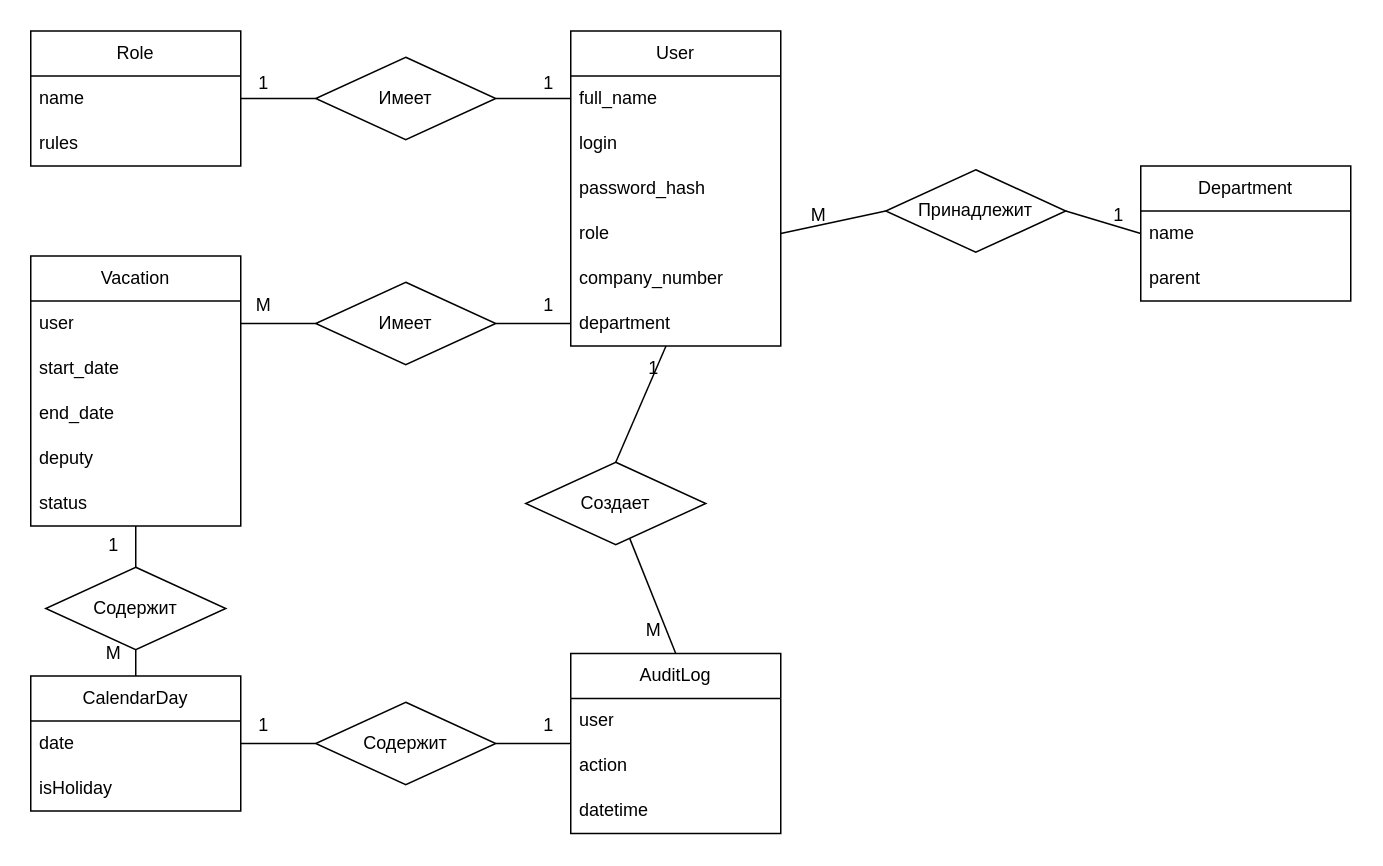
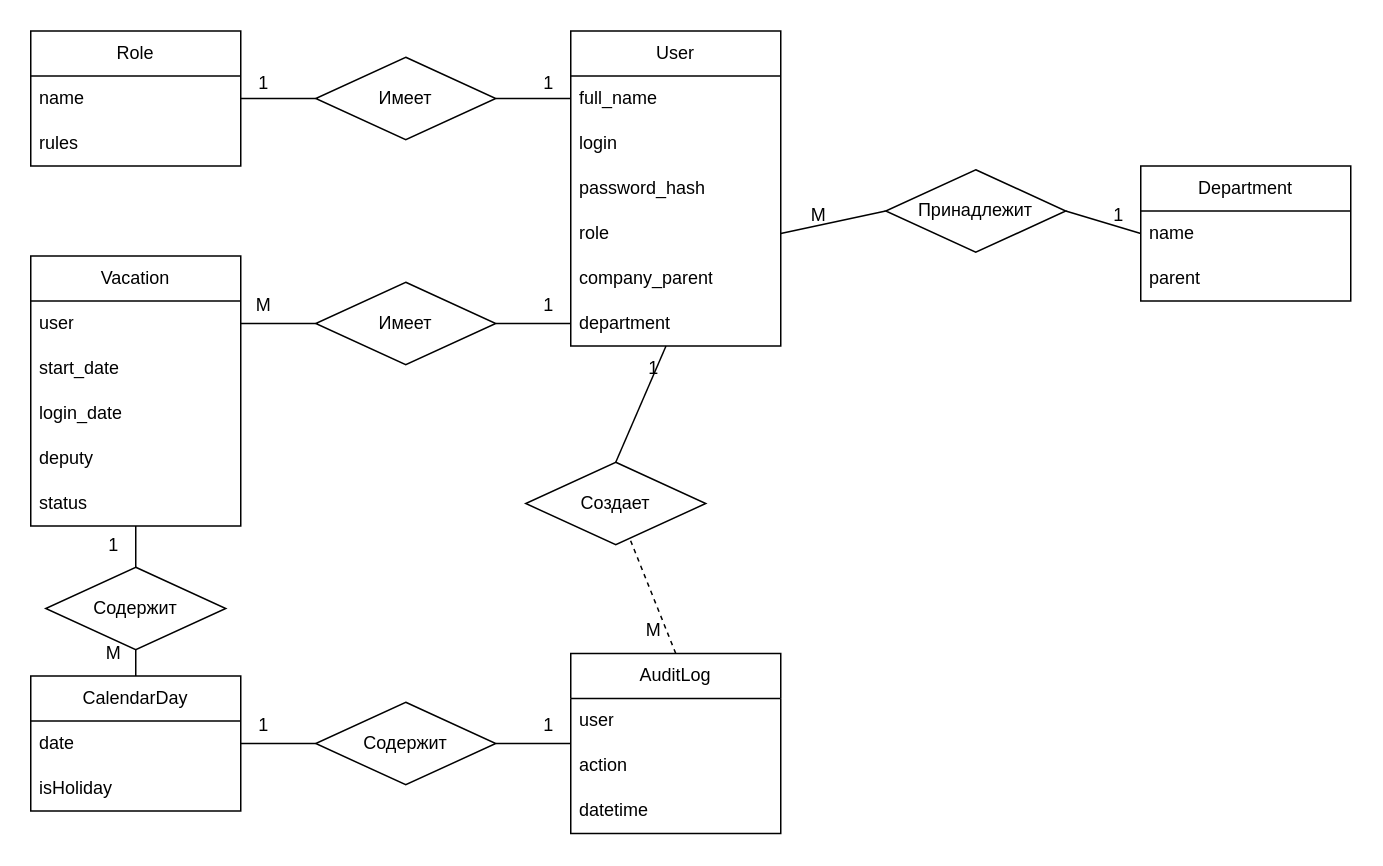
(650, 278) -> (650, 278)
(80, 413) -> (85, 413)
(652, 595) -> (652, 595)
